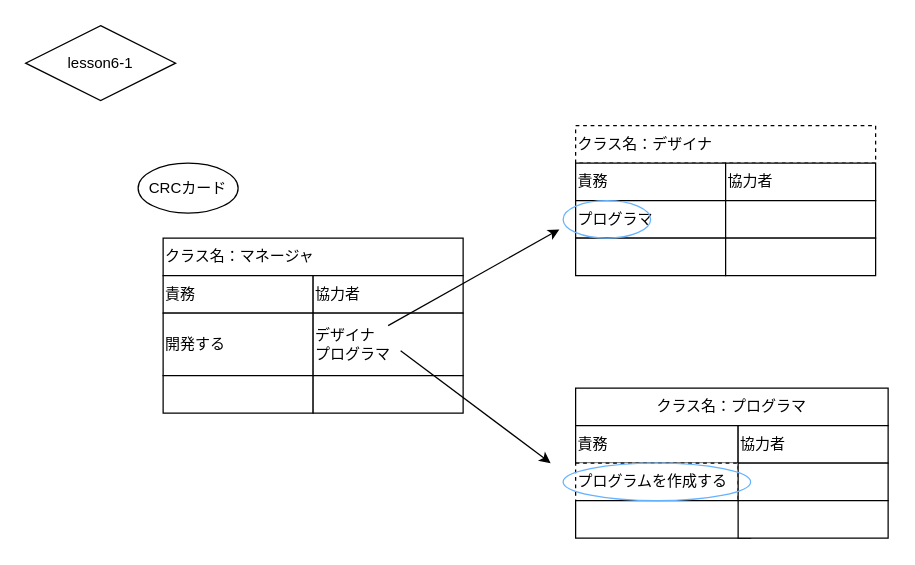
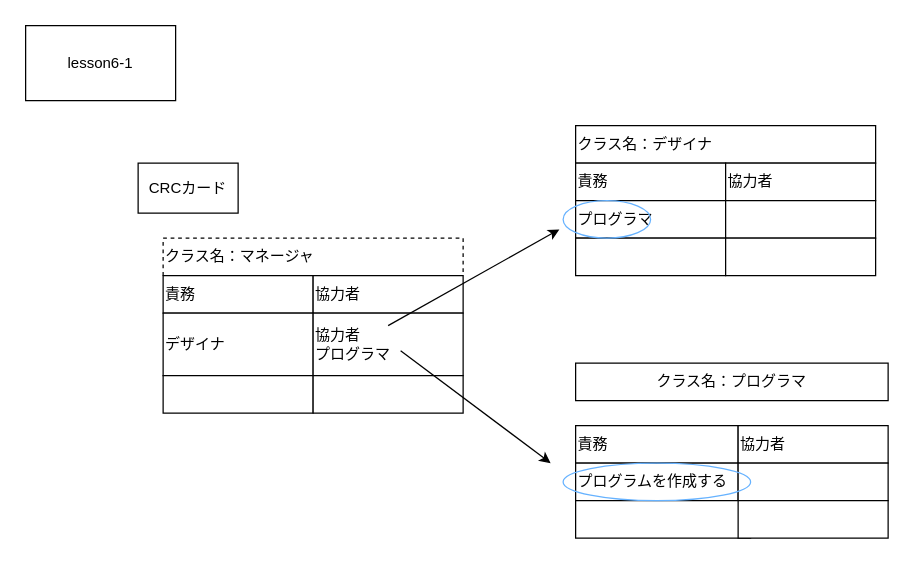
(101, 63) -> (101, 63)
(726, 144) -> (726, 144)
(188, 188) -> (188, 188)
(313, 257) -> (313, 257)
(196, 344) -> (196, 344)
(353, 344) -> (353, 344)
(732, 407) -> (732, 382)
(657, 482) -> (657, 482)
